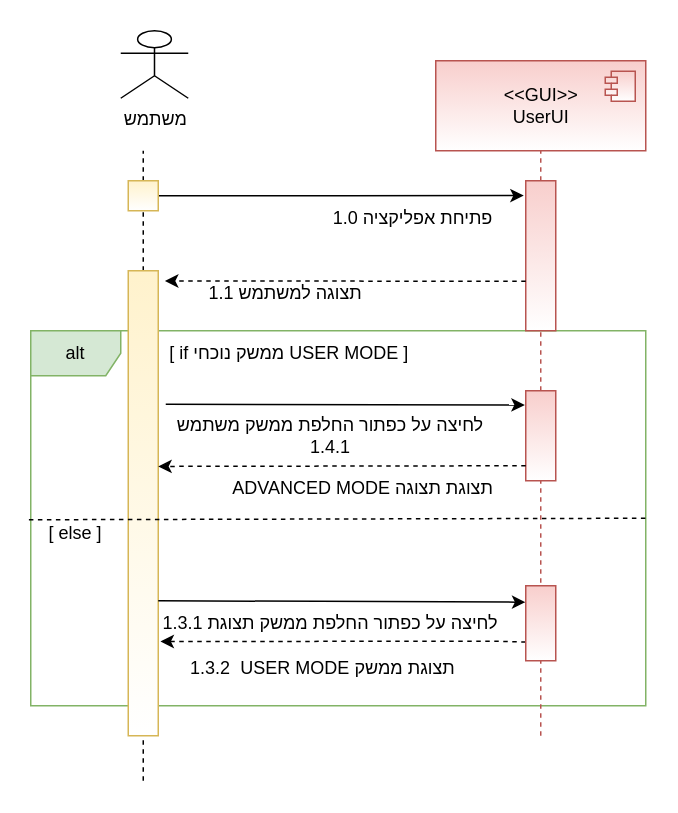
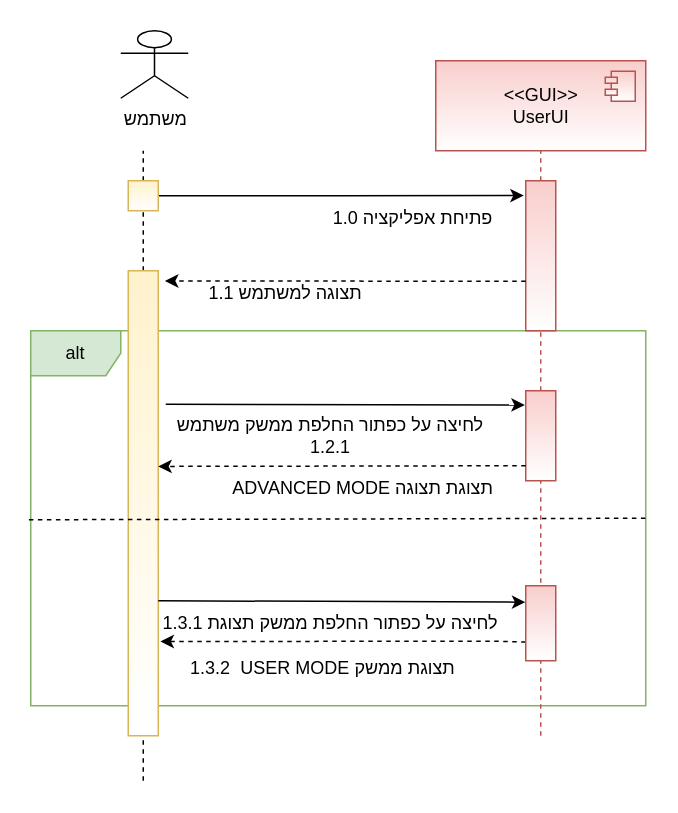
(290, 353) -> none
(331, 436) -> (331, 436)
(76, 533) -> none
